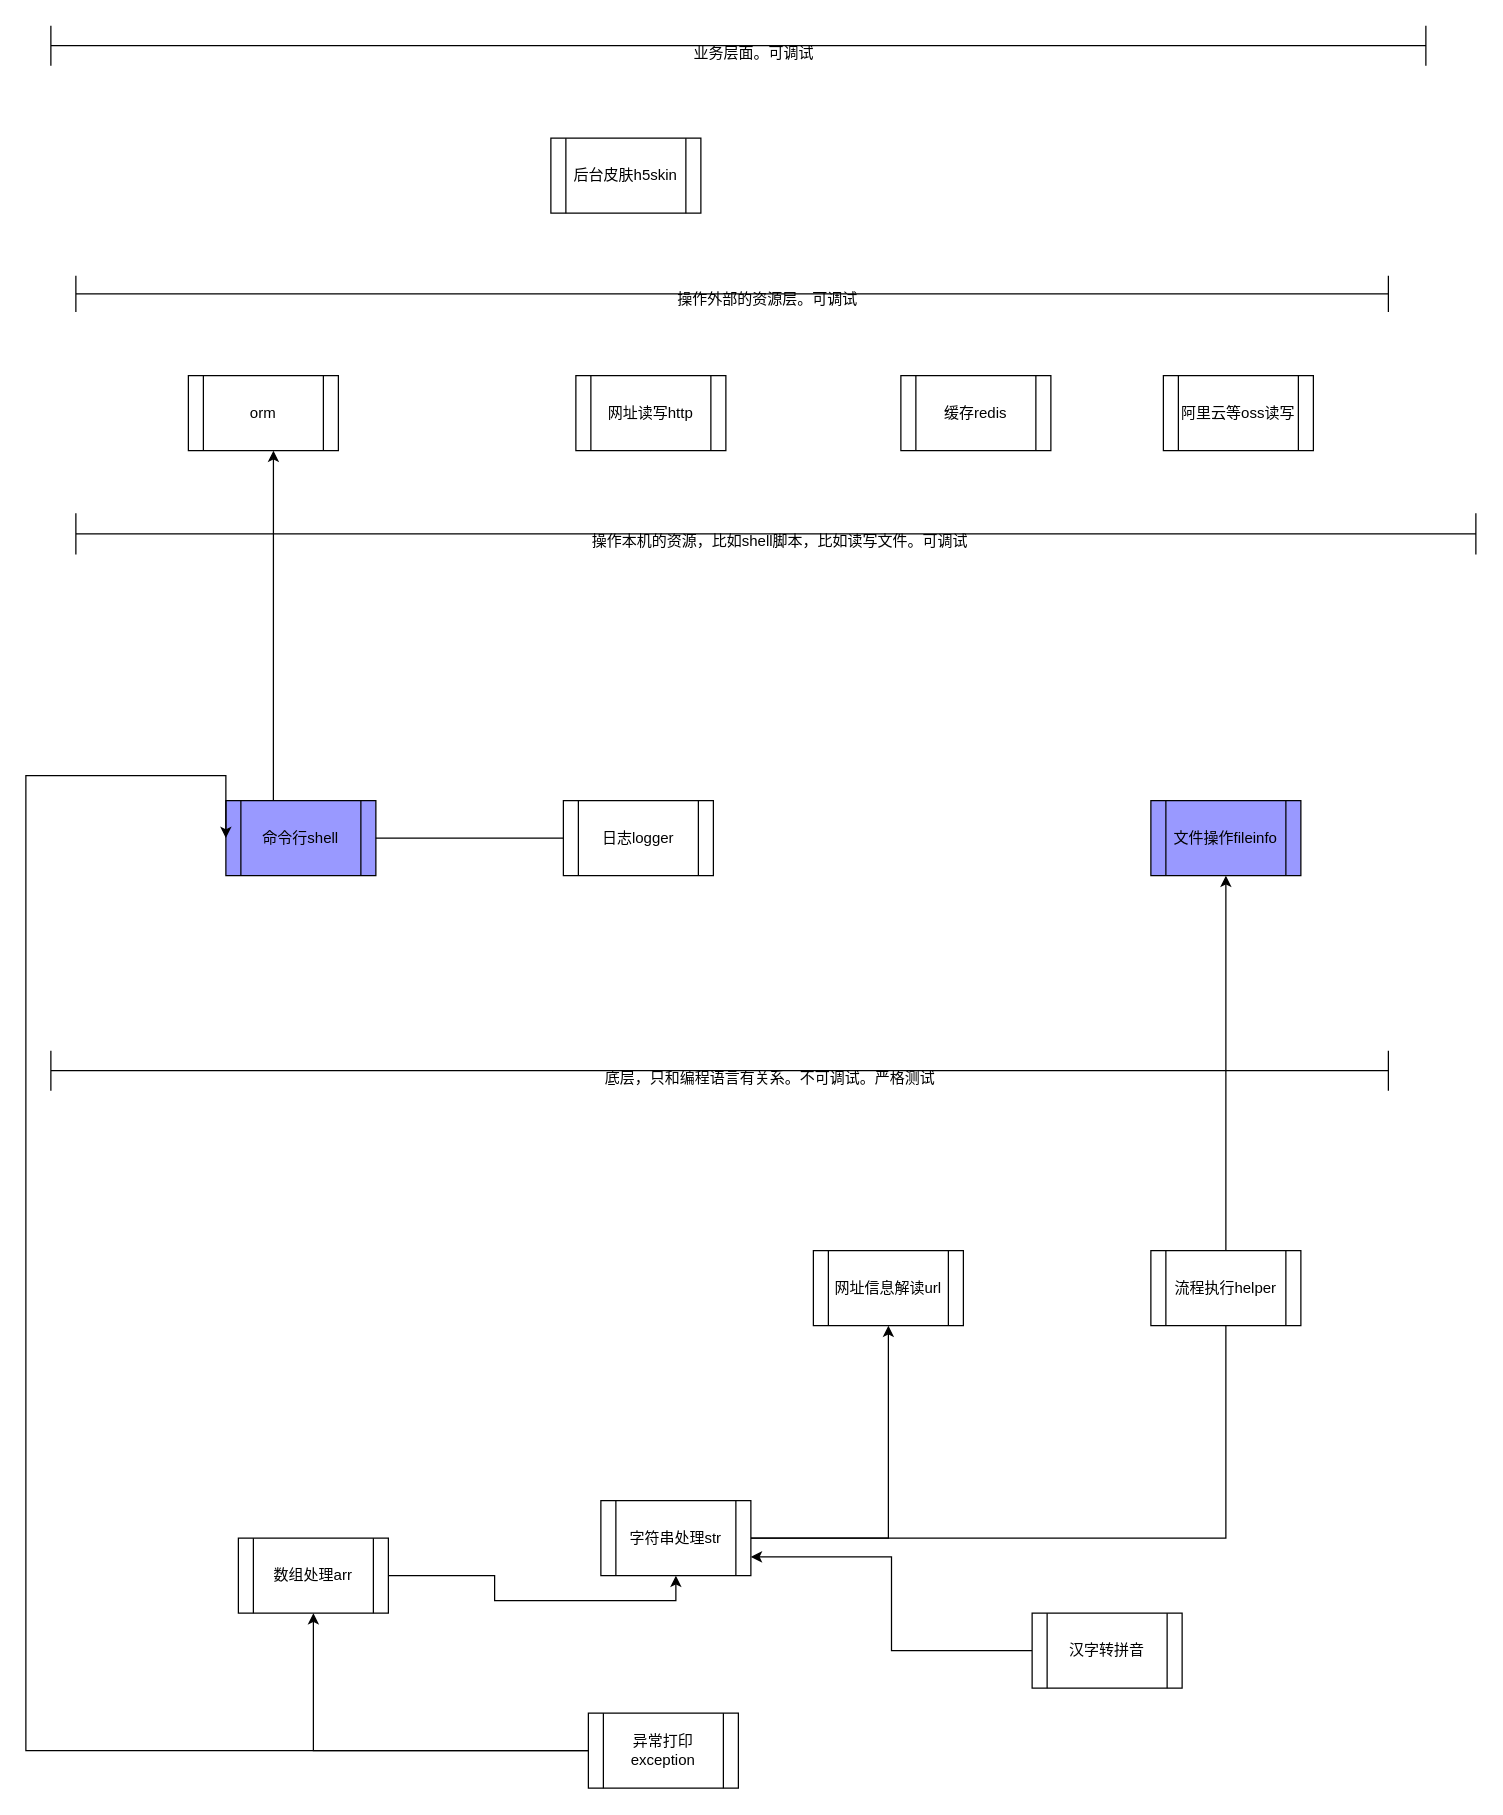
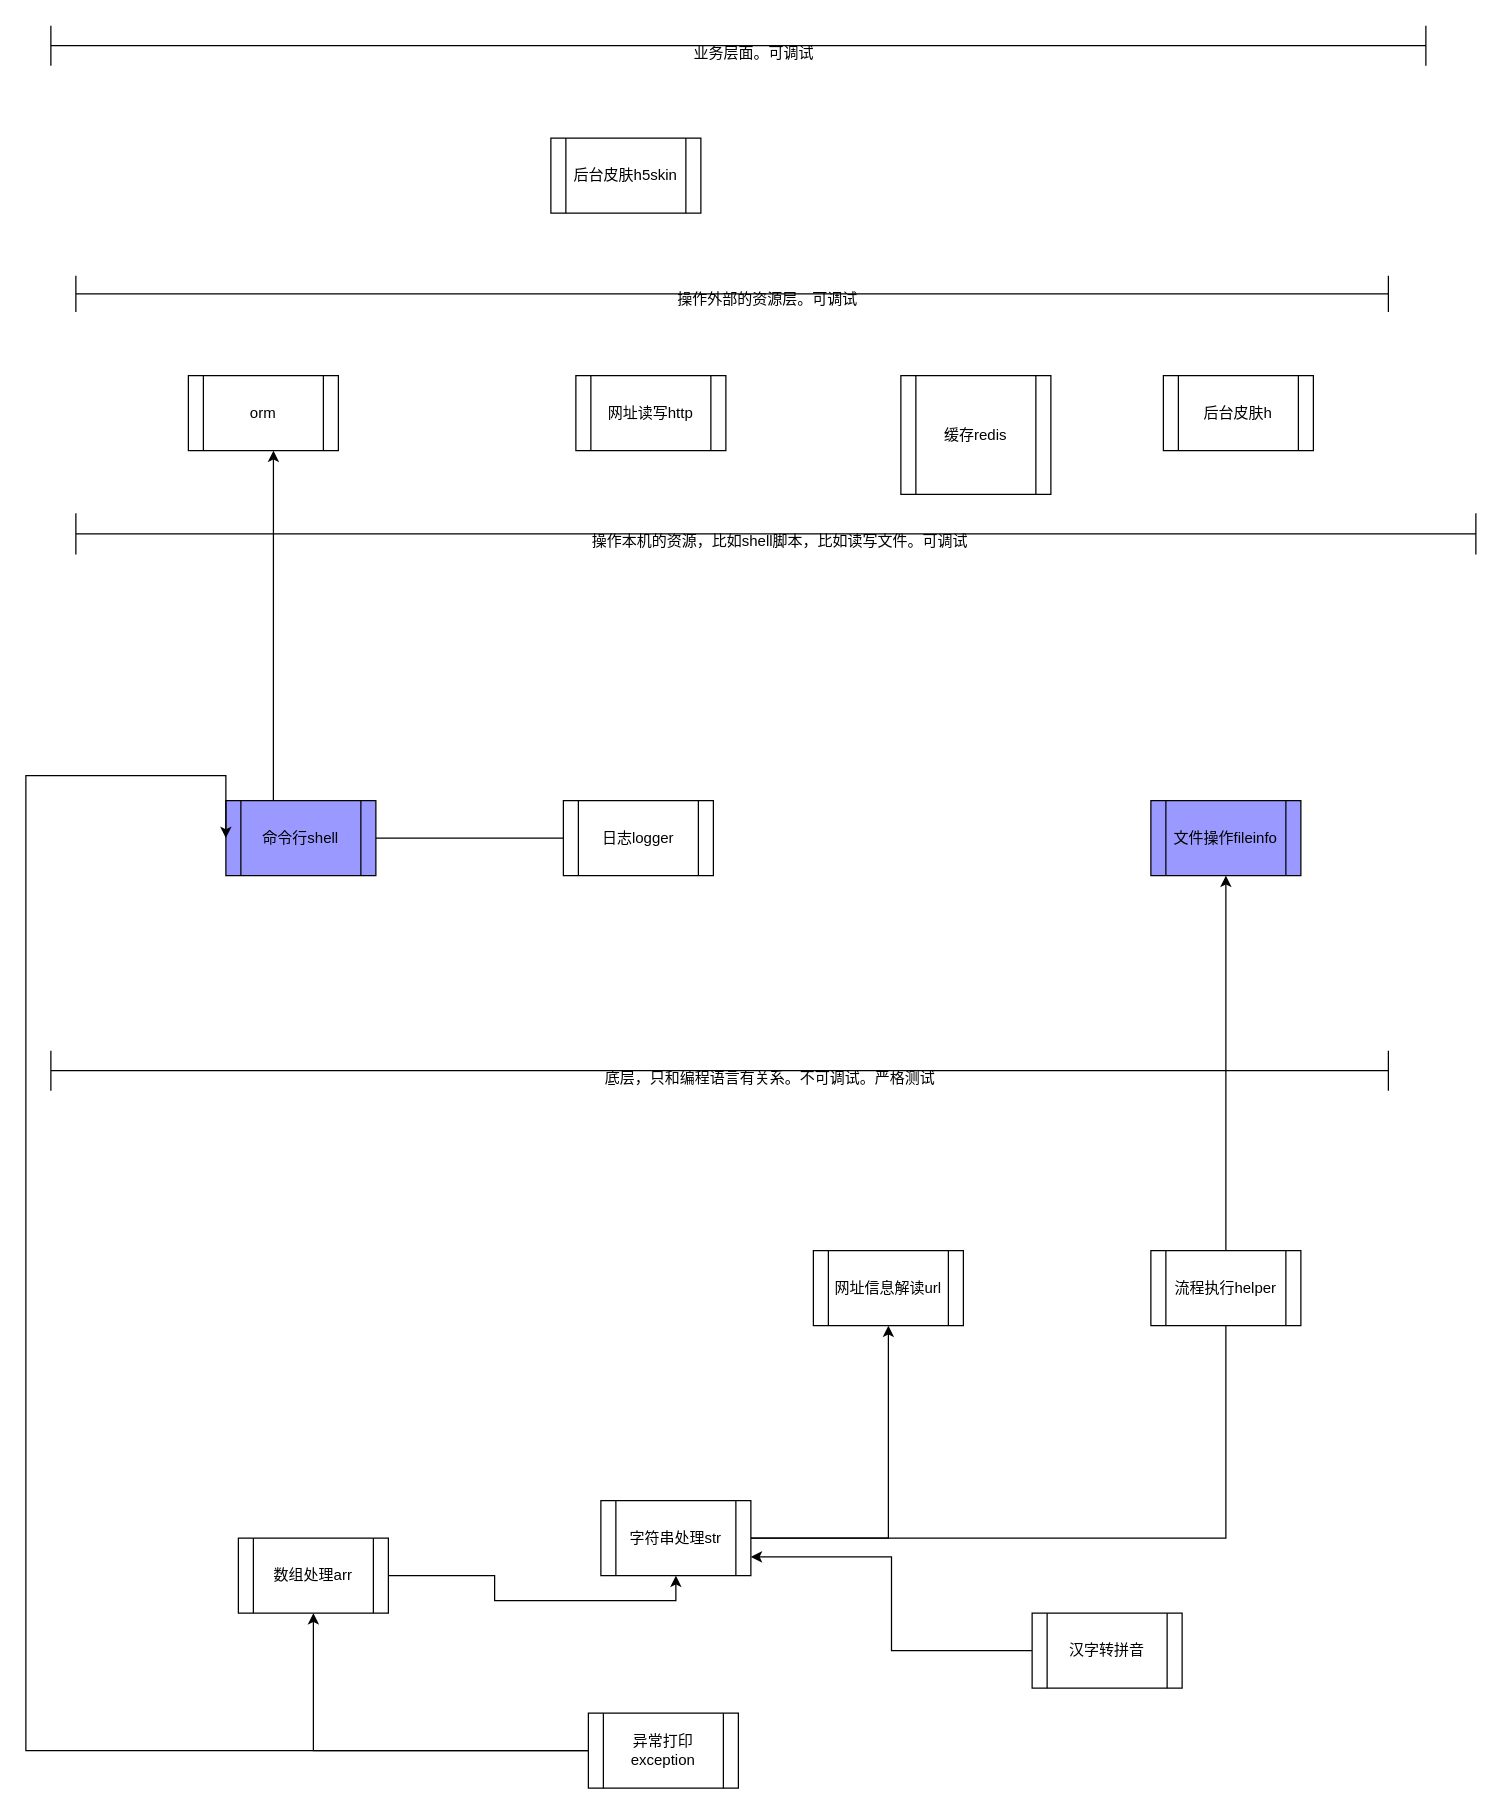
(976, 413) -> (976, 435)
(1238, 413) -> (1238, 413)
